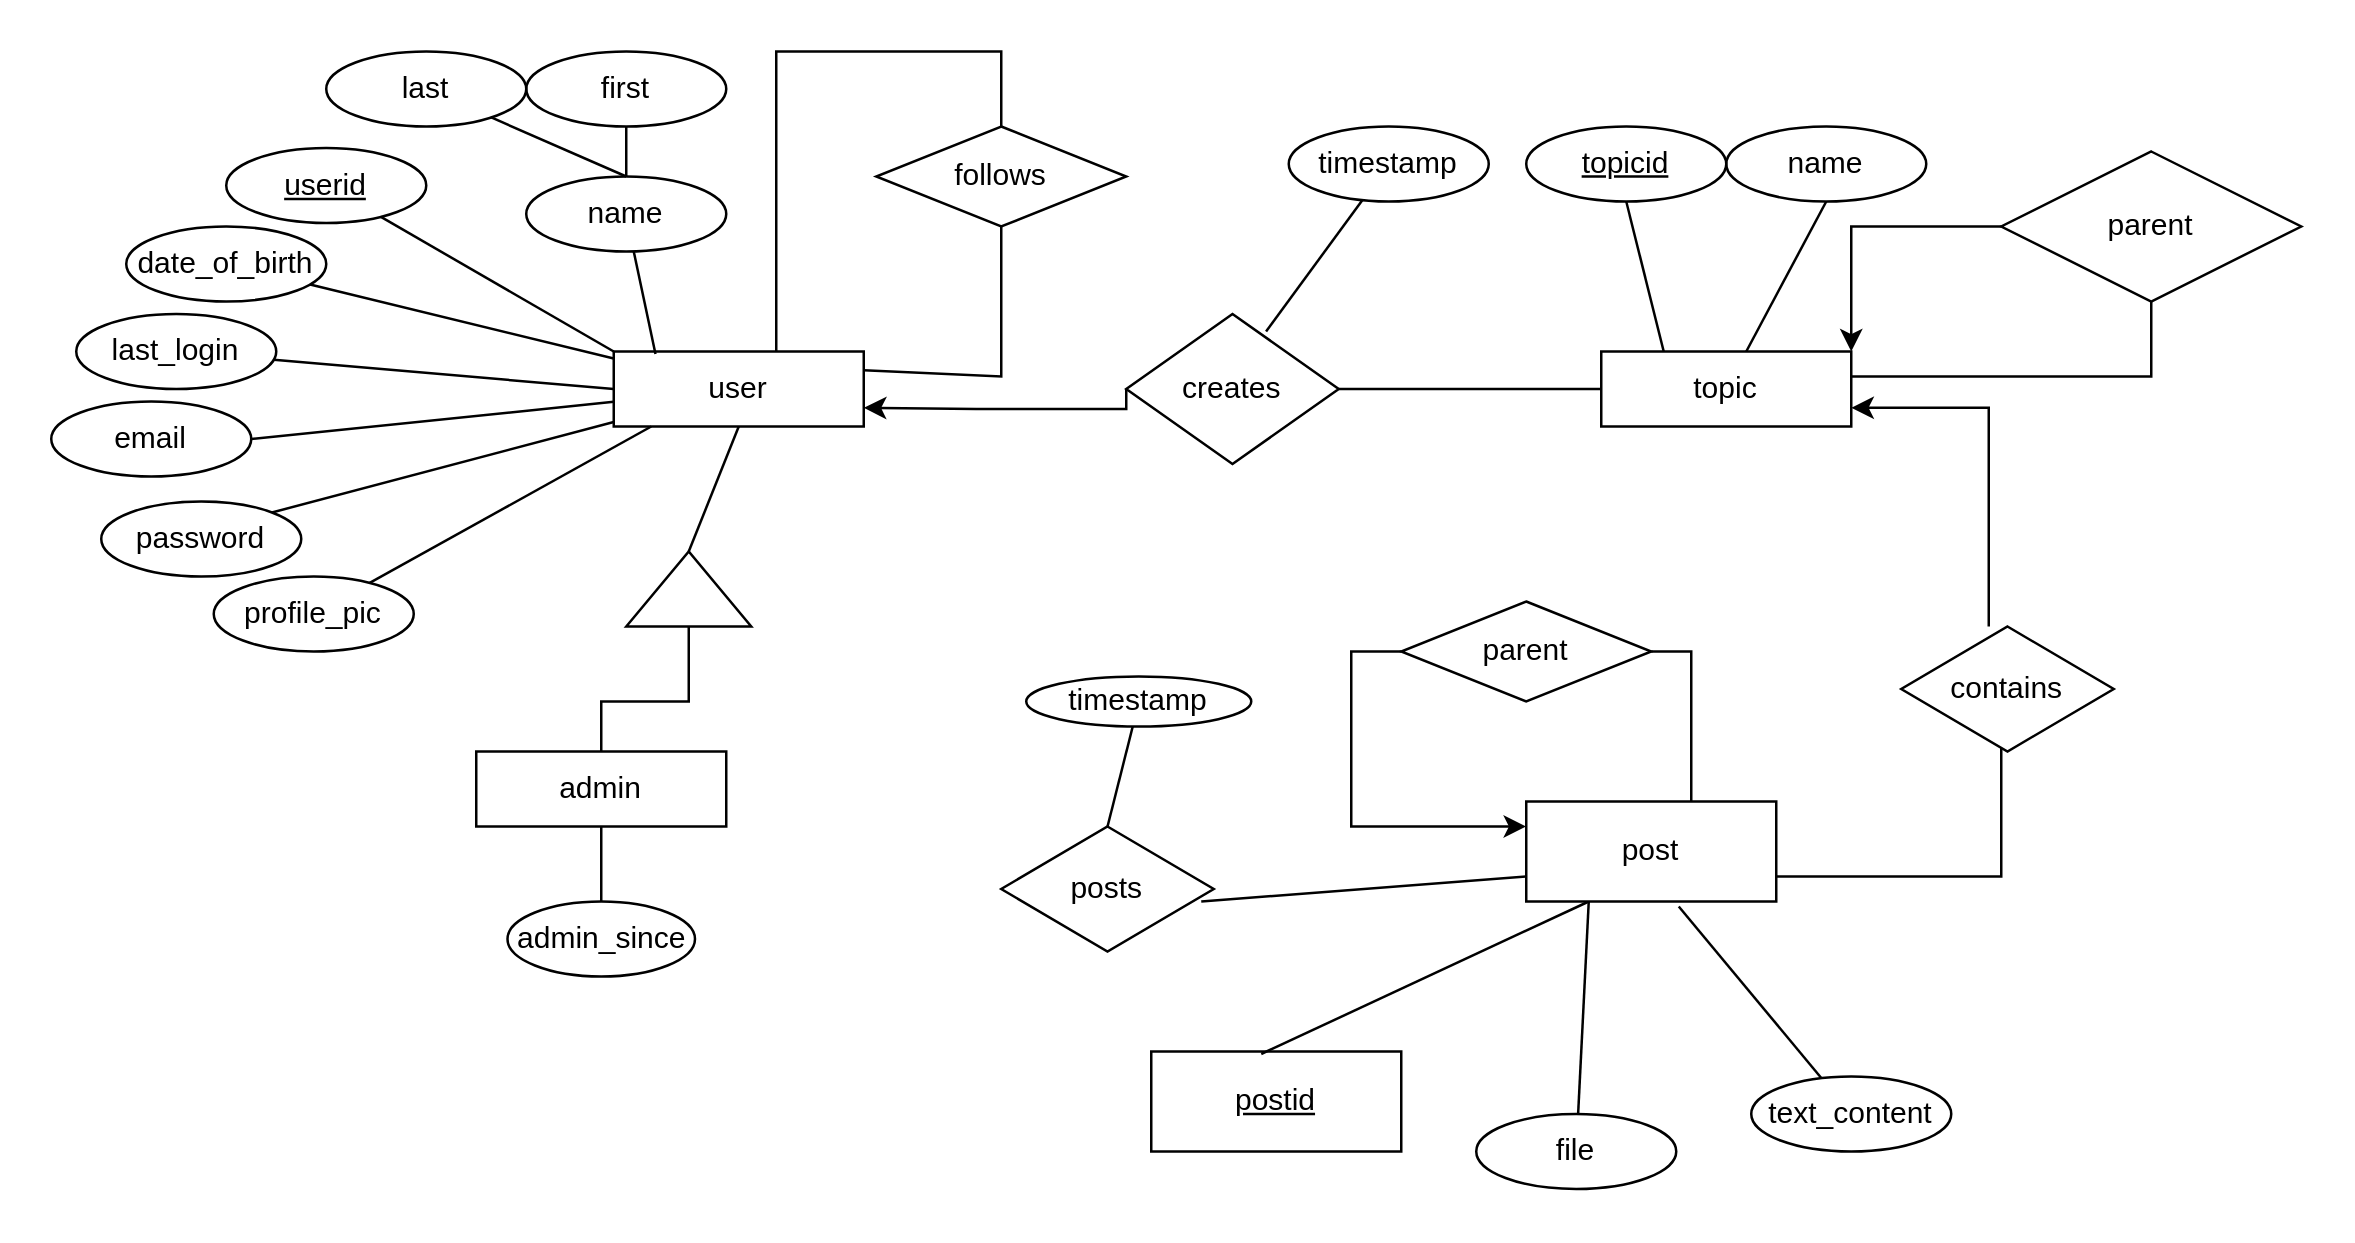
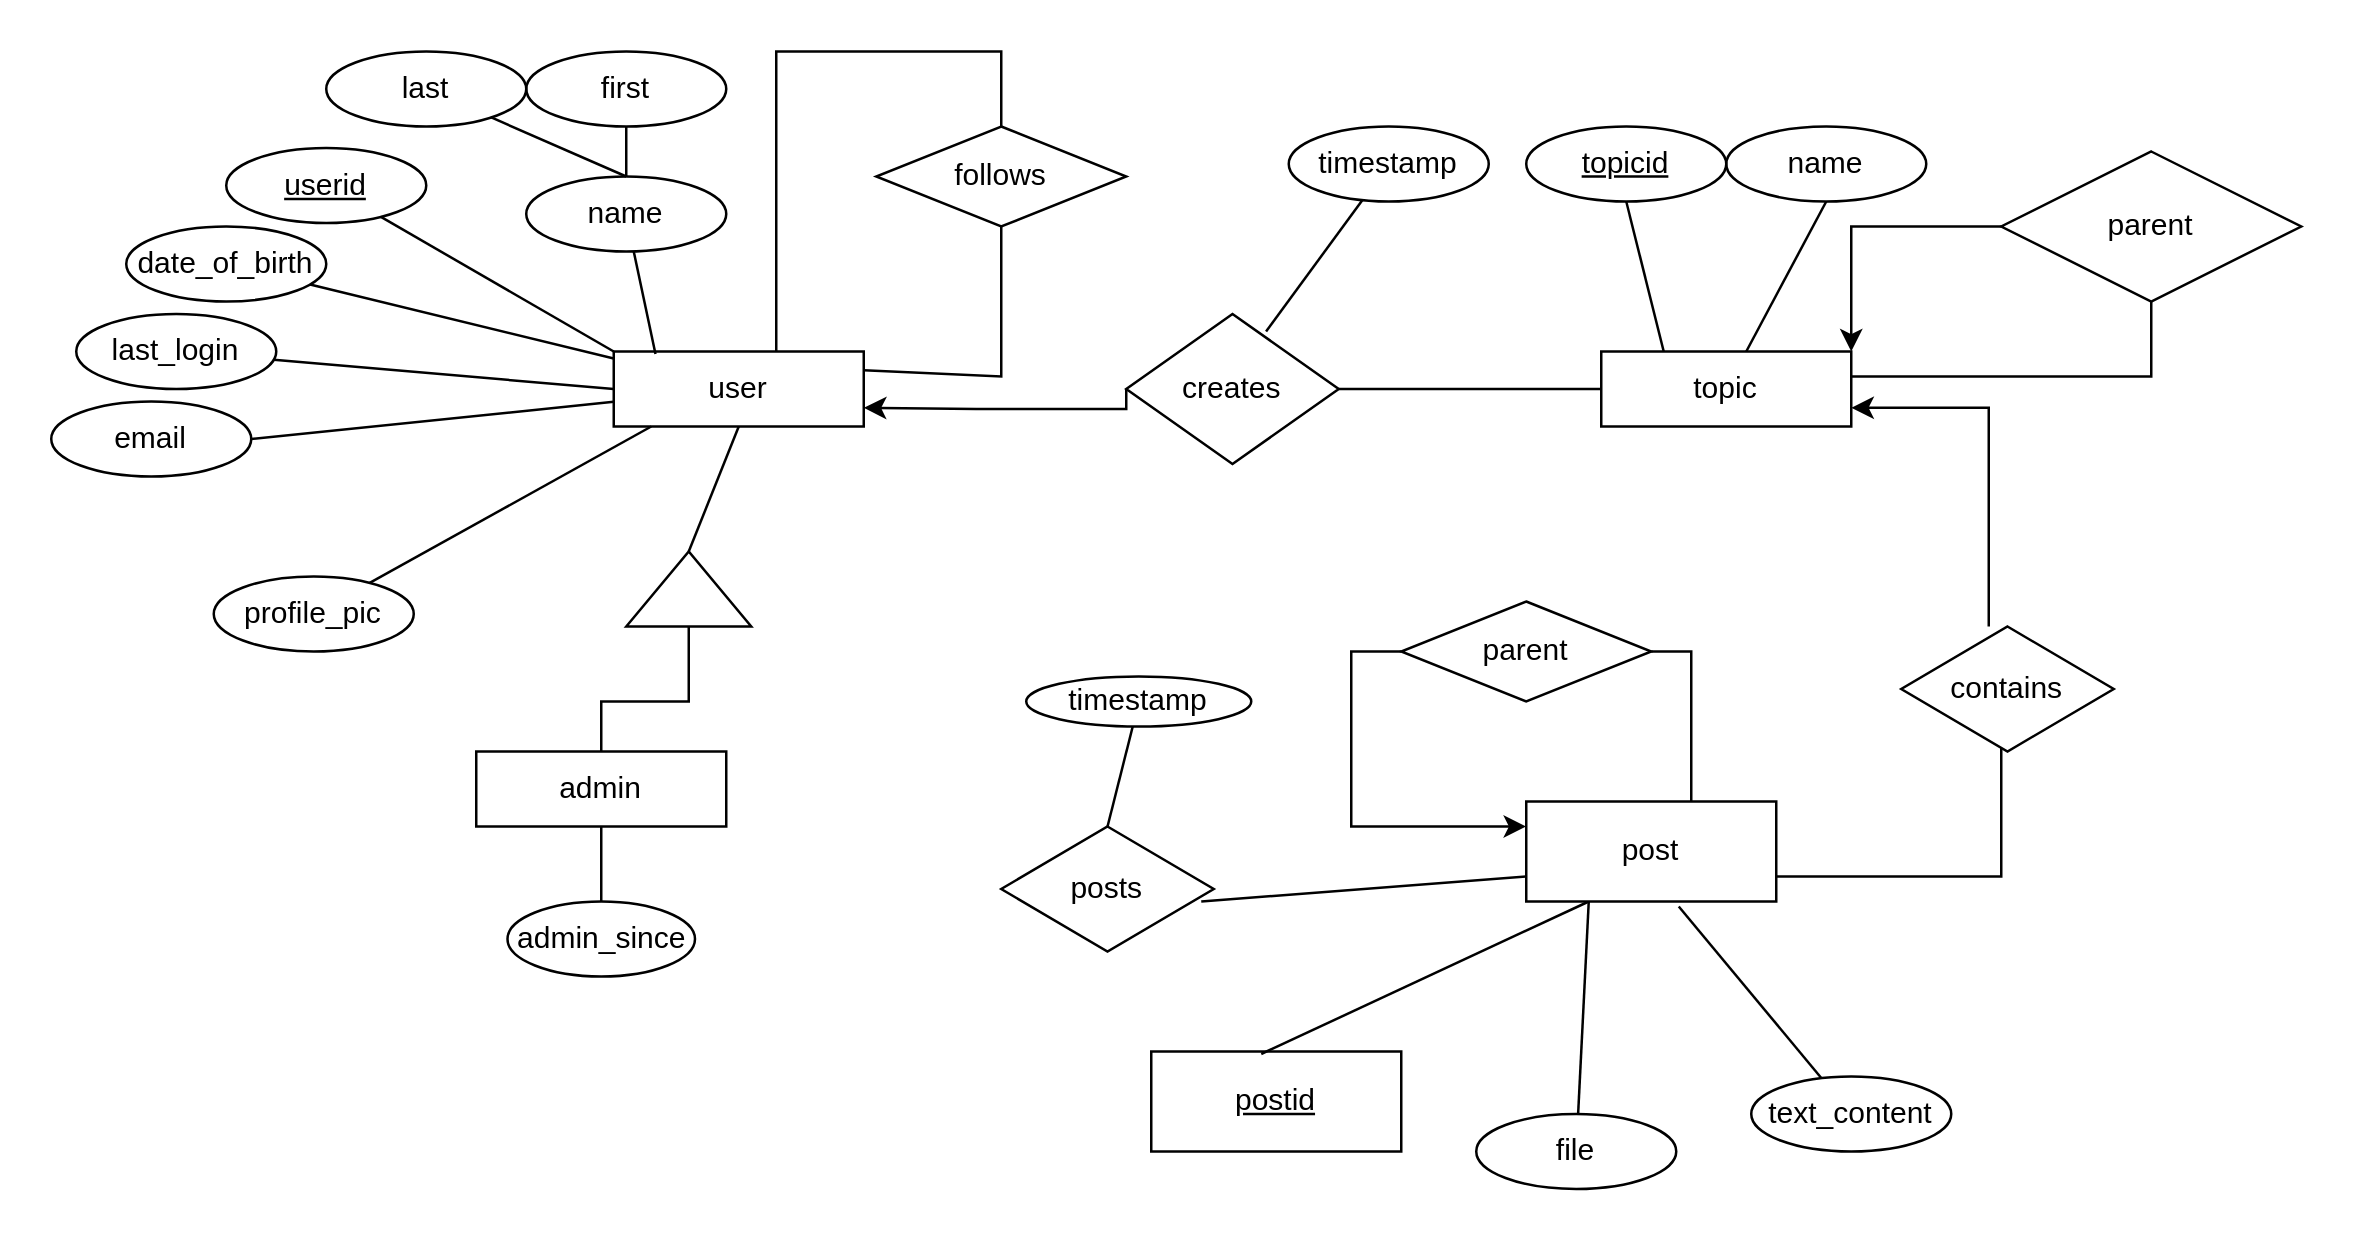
(442, 467) -> none
(201, 539) -> none
